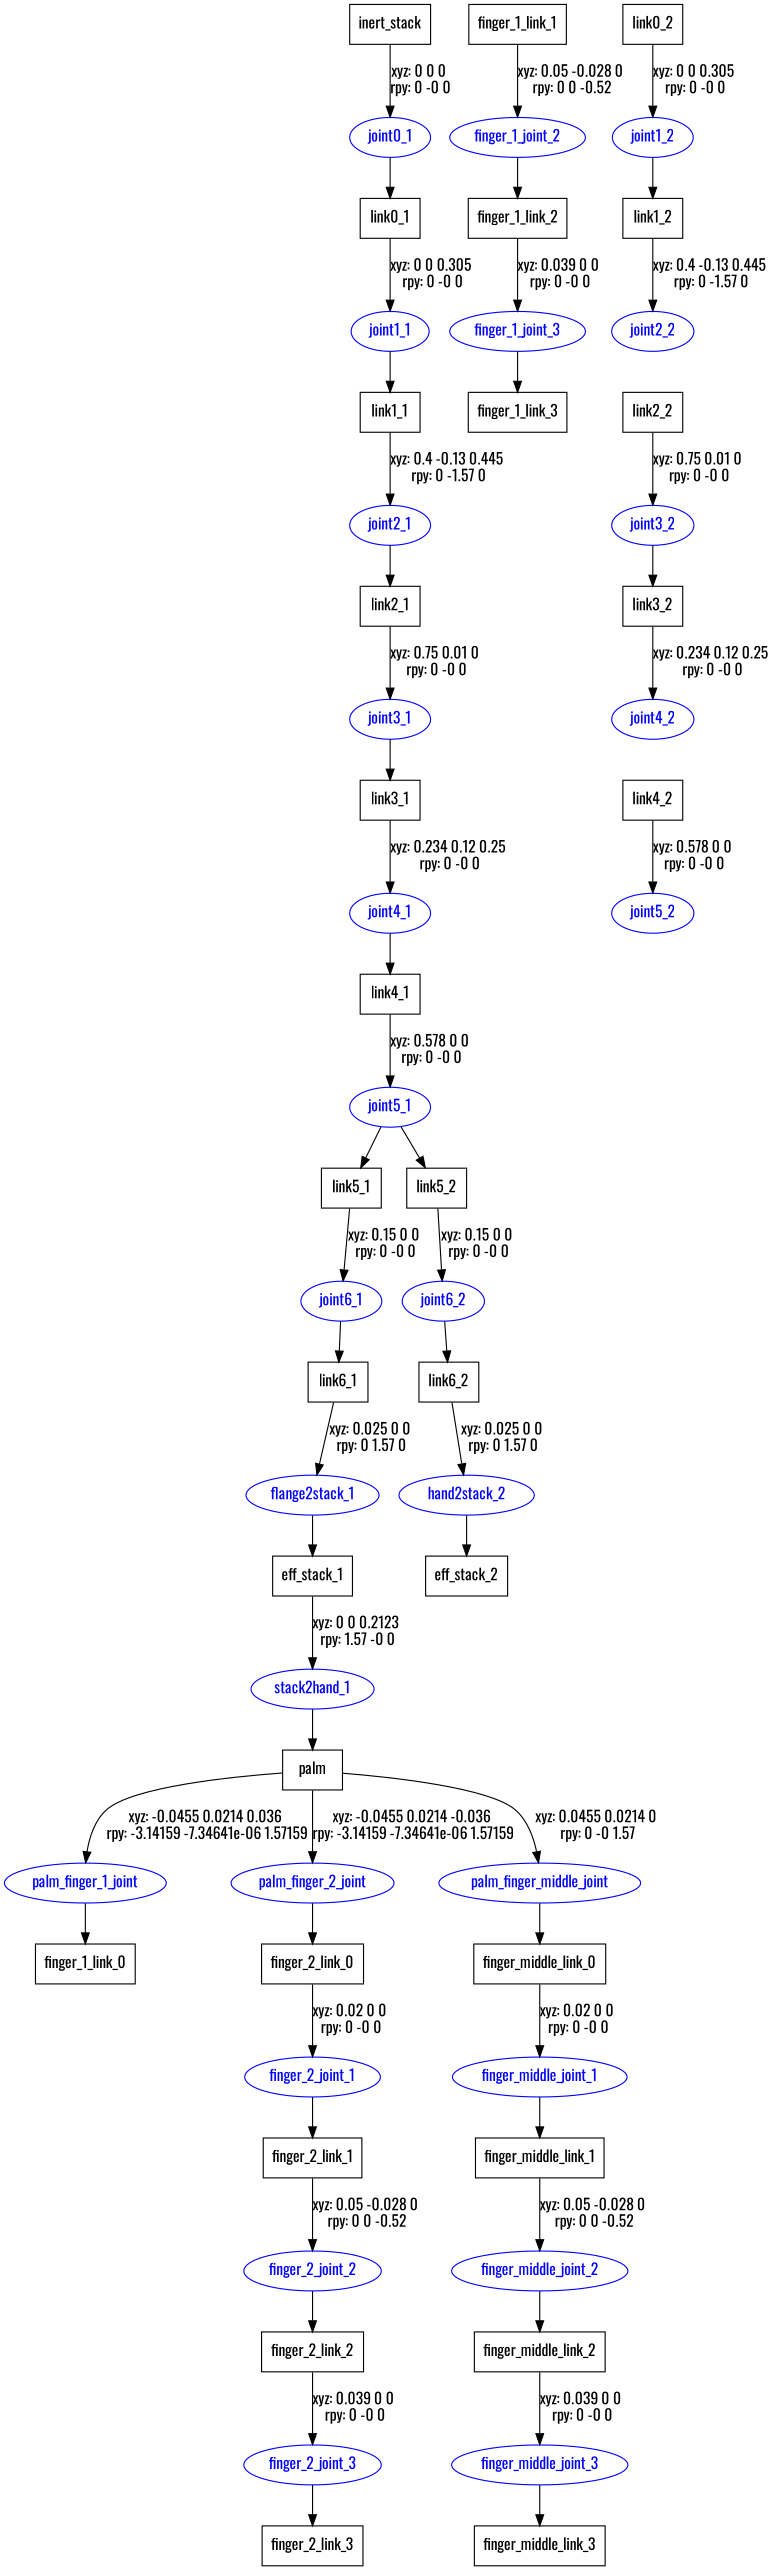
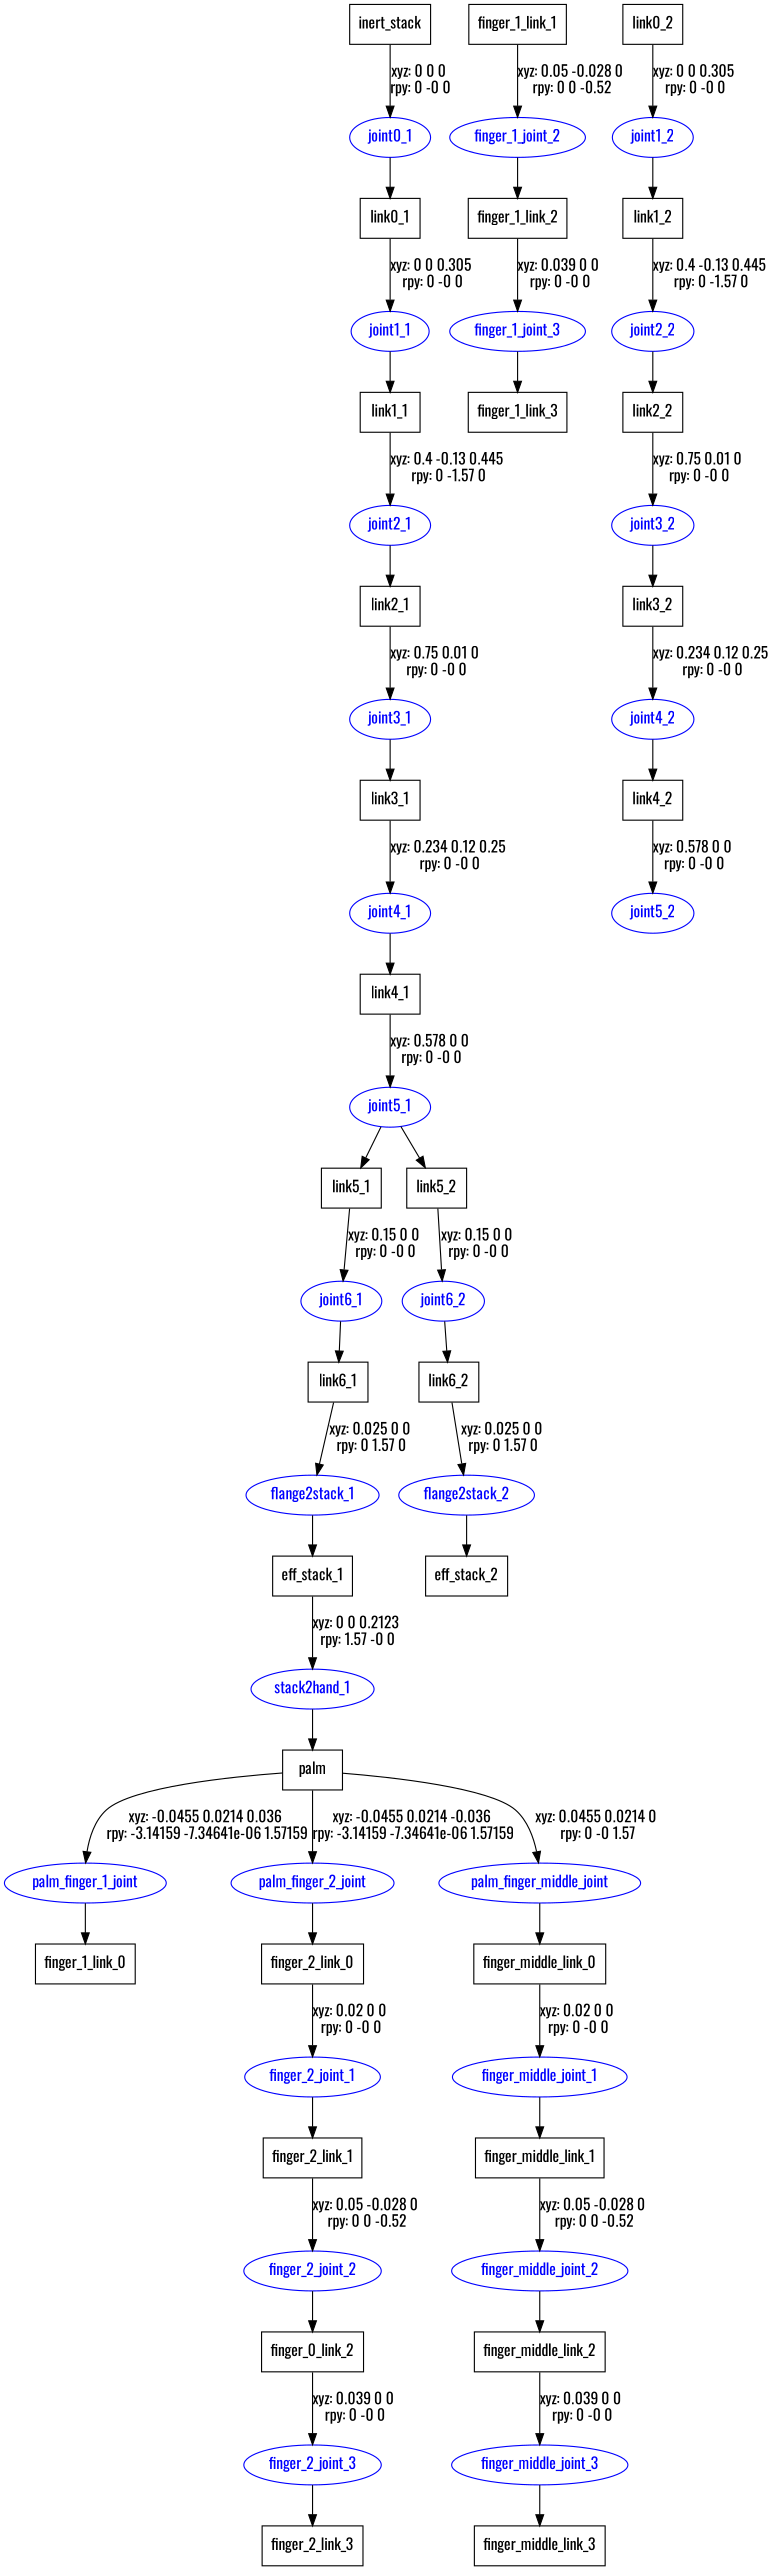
none -> (653, 366)
none -> (653, 754)
(467, 1495) -> (467, 1495)
(313, 2352) -> (313, 2352)
